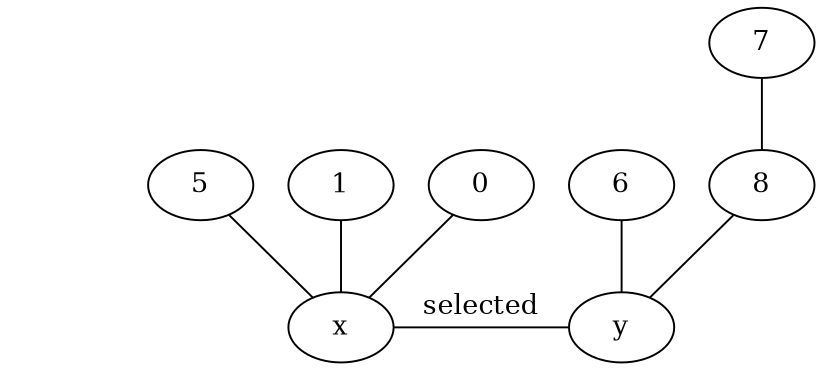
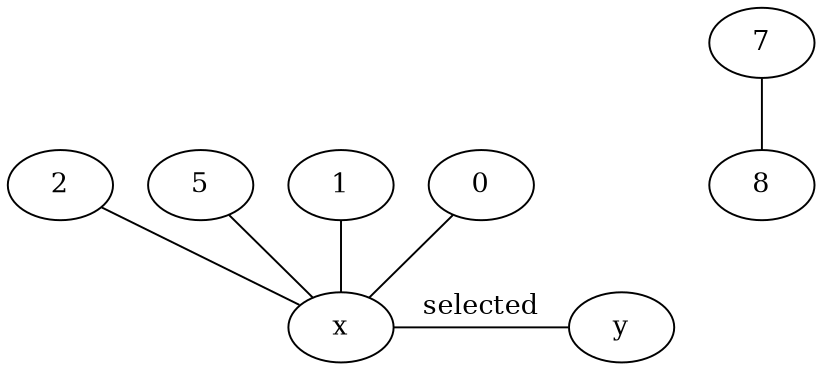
none -> (60, 185)
(622, 185) -> none
(692, 256) -> none
